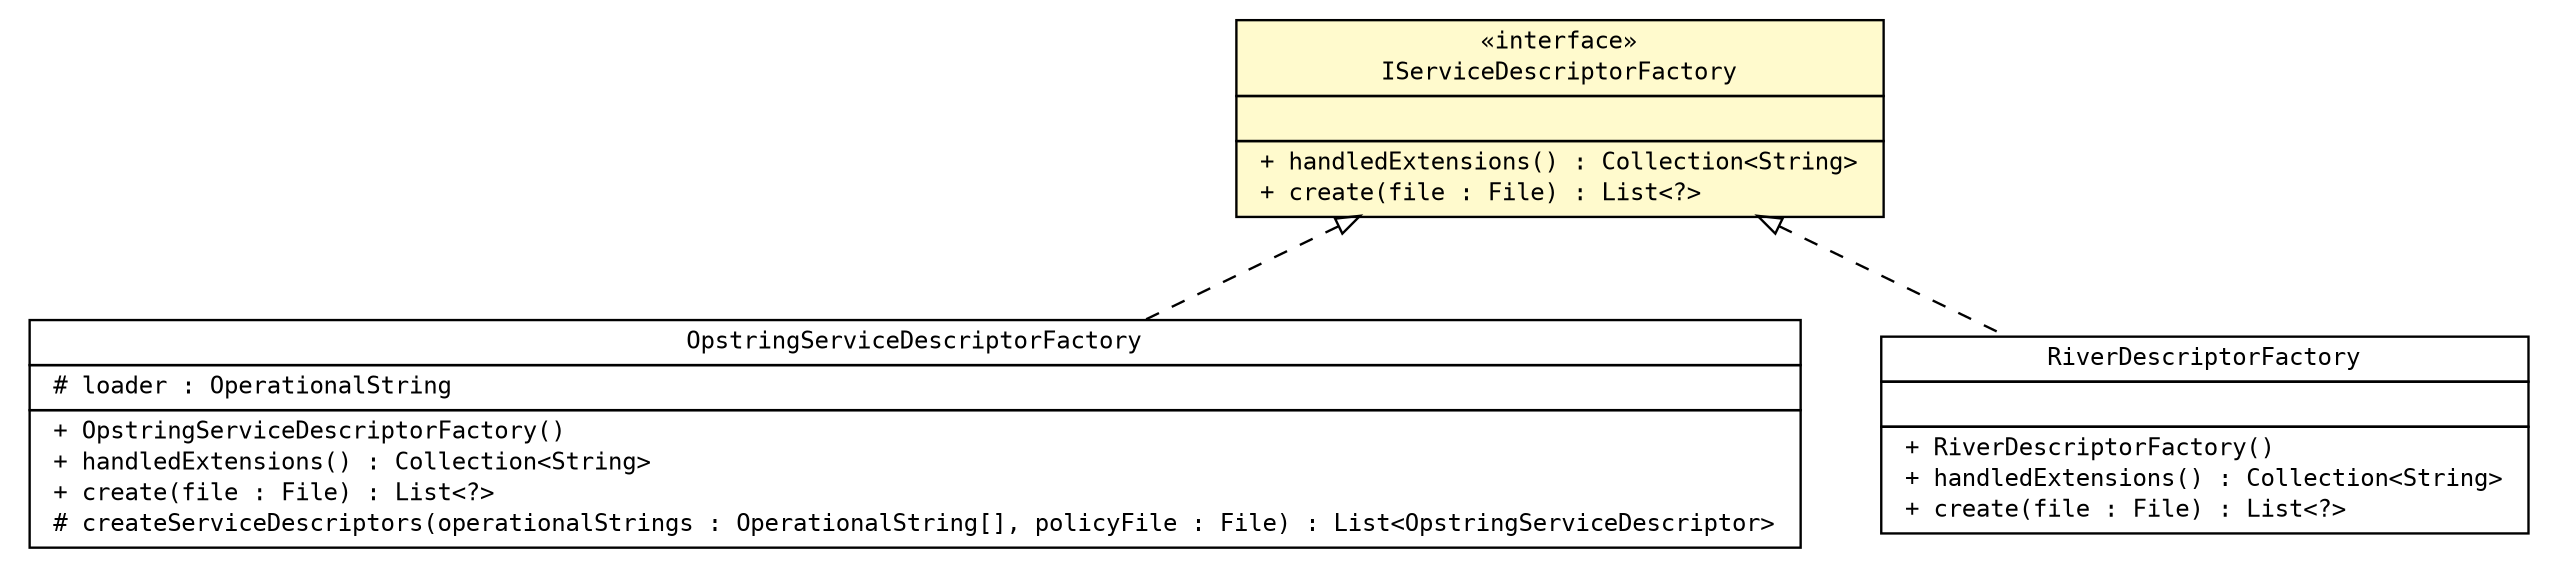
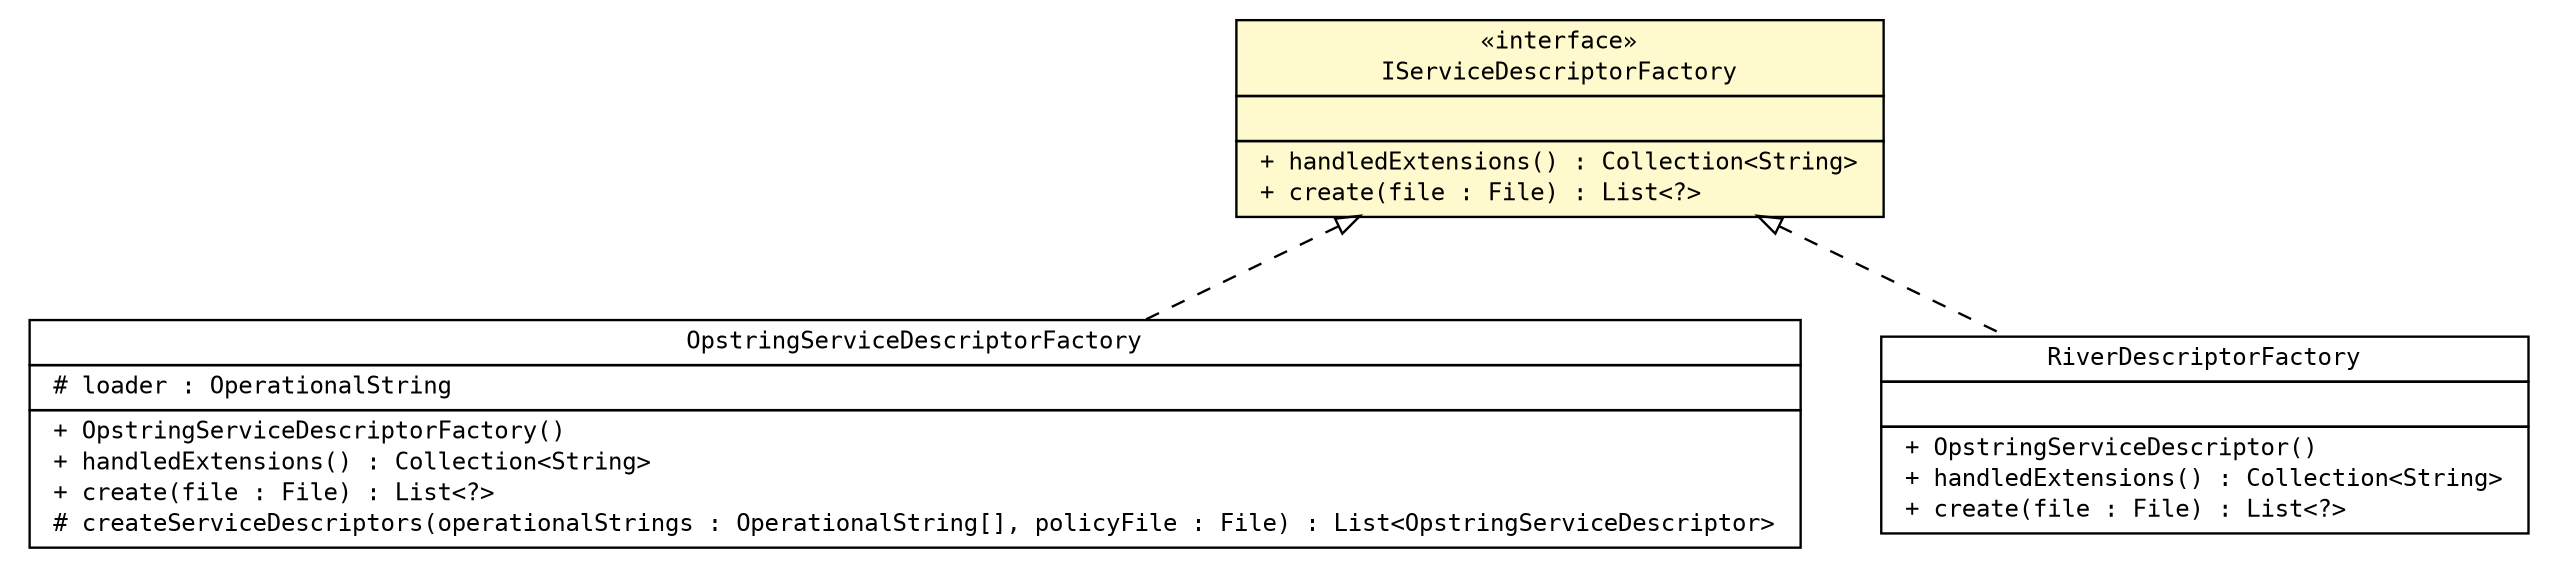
(2091, 448) -> (2112, 448)
